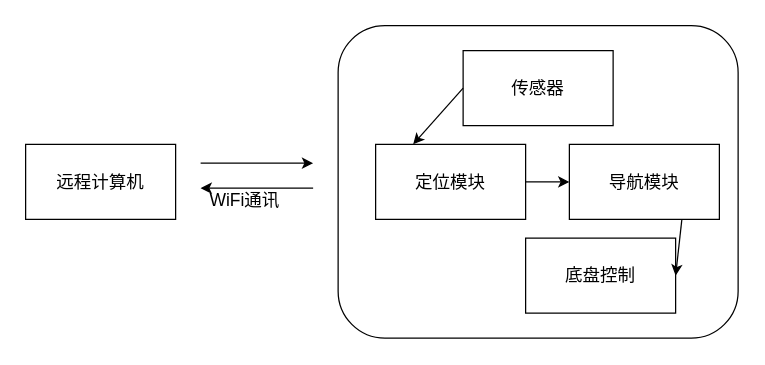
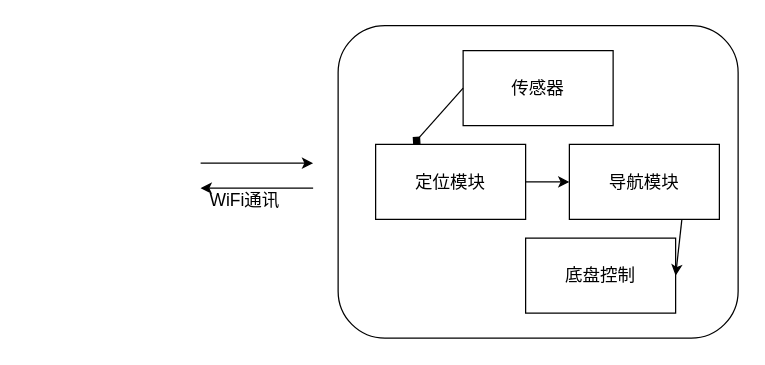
(420, 137) -> (420, 136)
(101, 182) -> none
